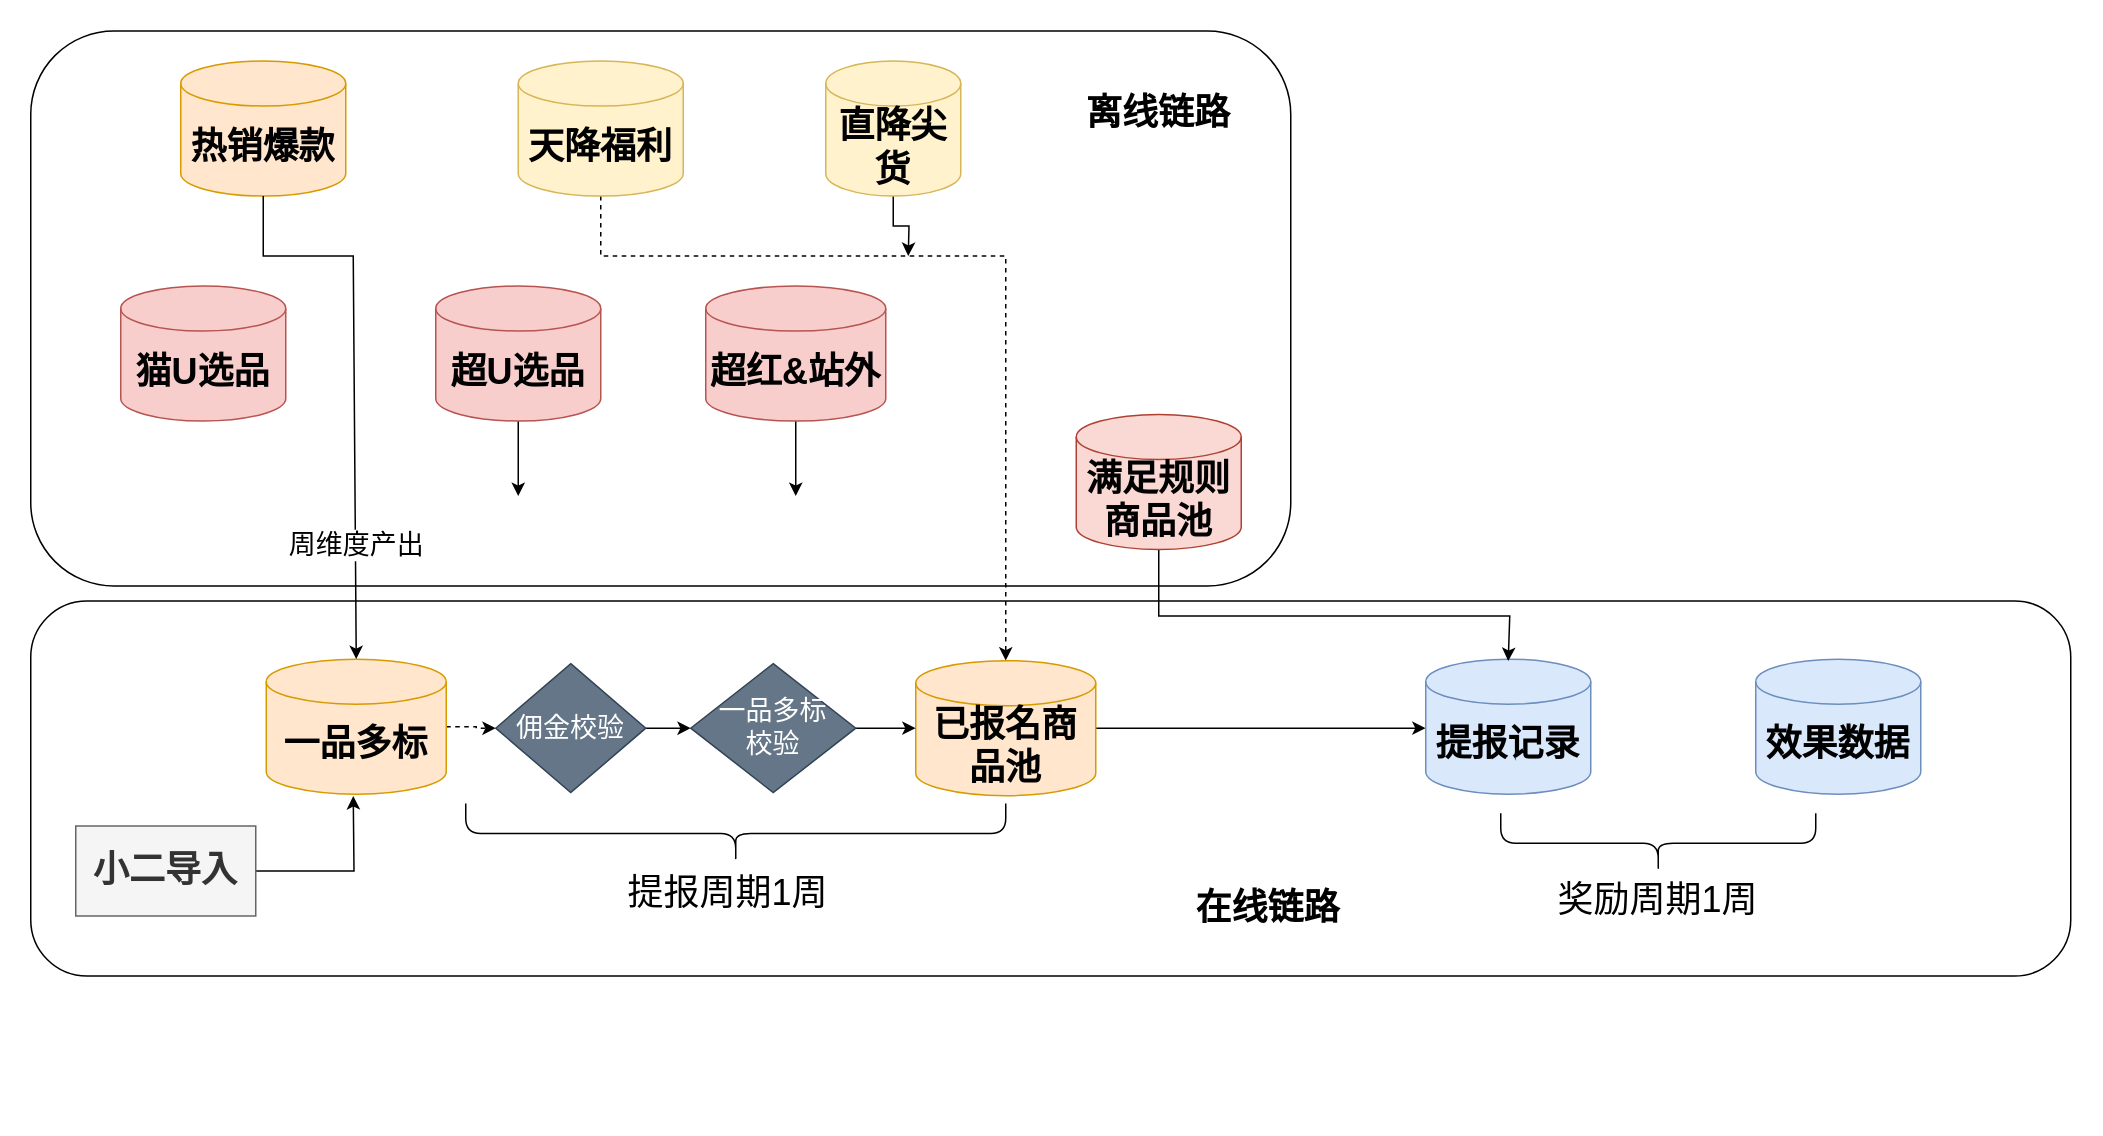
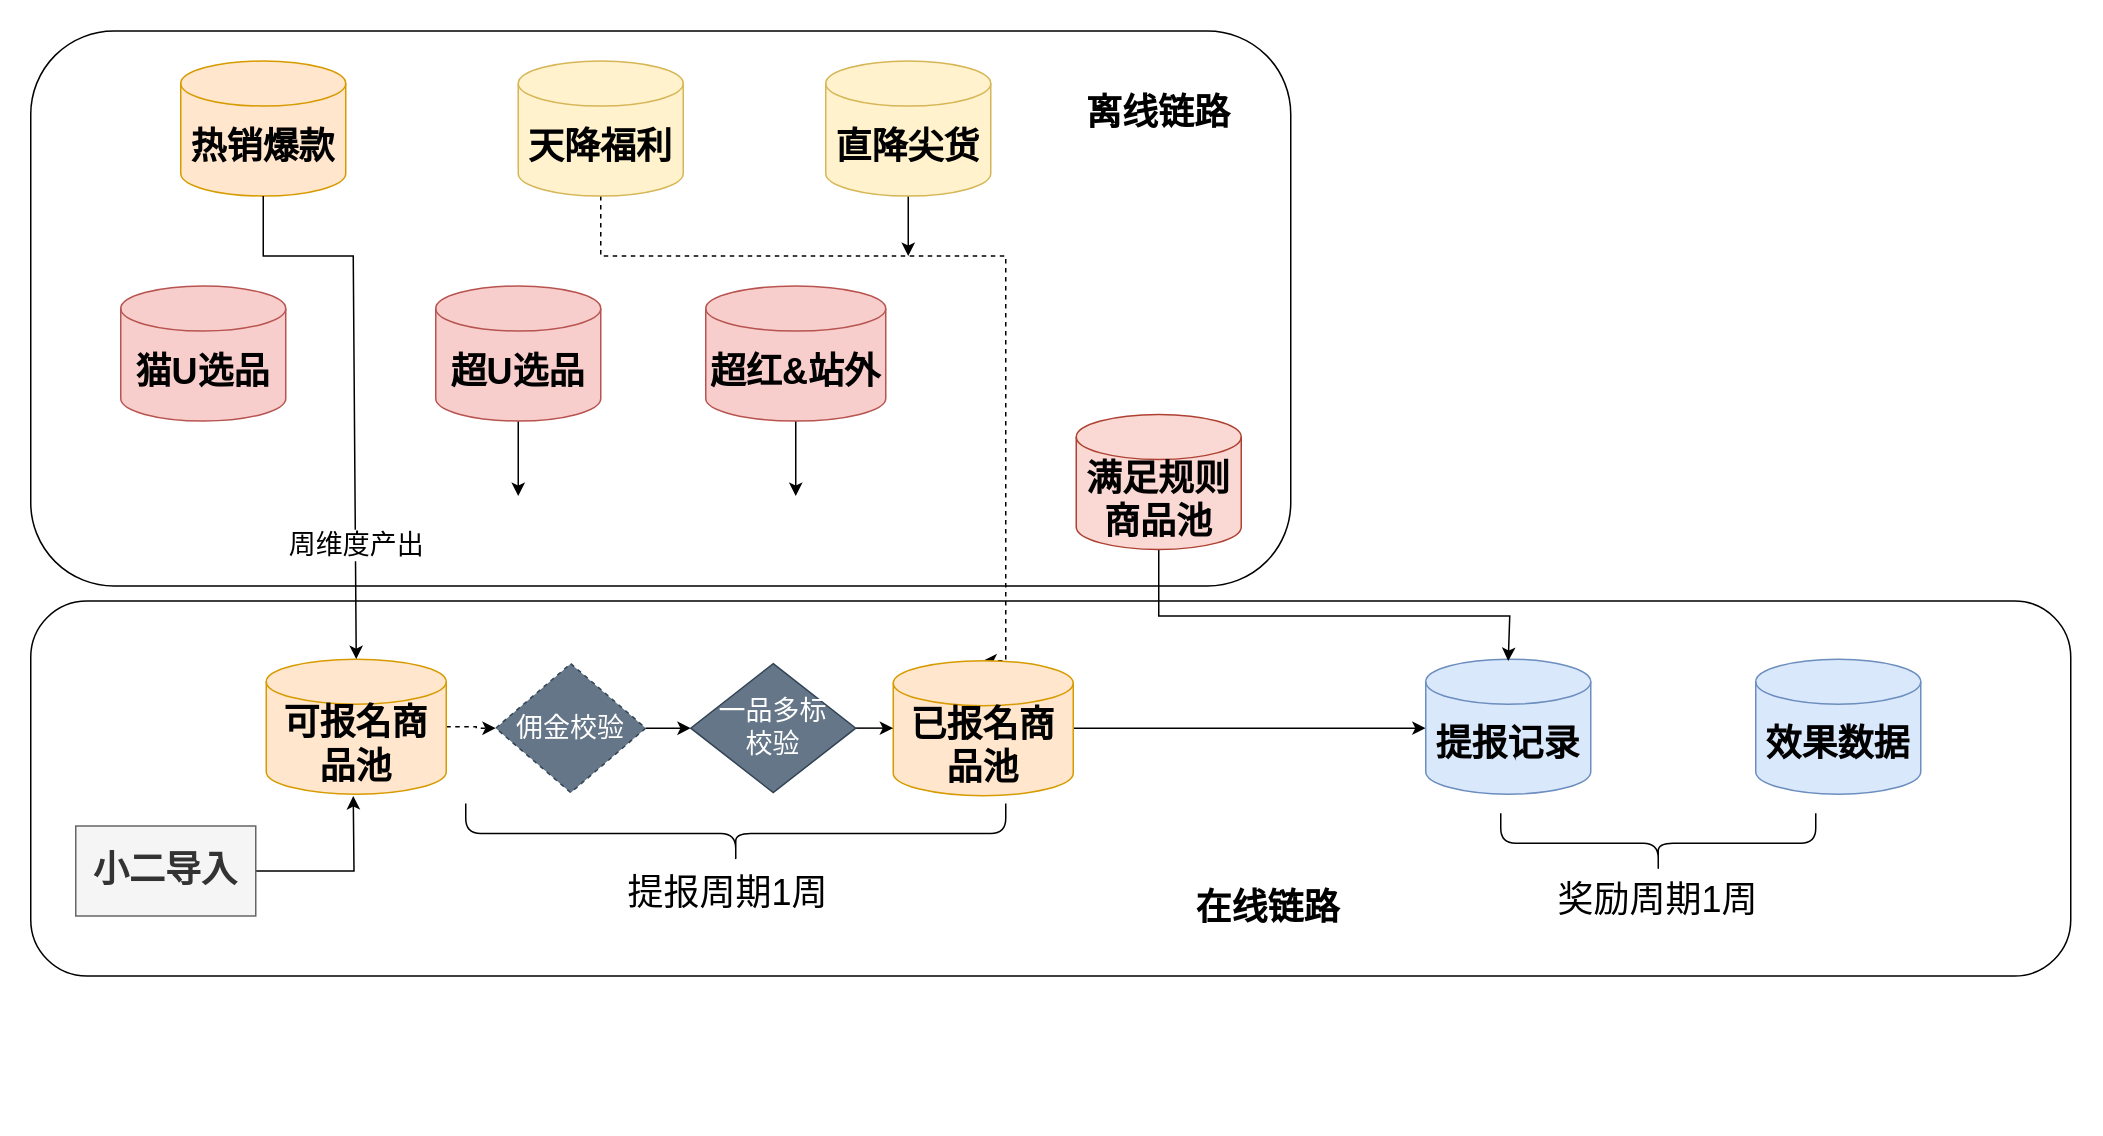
(893, 128) -> (908, 128)
(571, 728) -> (571, 728)
(1006, 728) -> (983, 728)
(356, 745) -> (356, 745)
